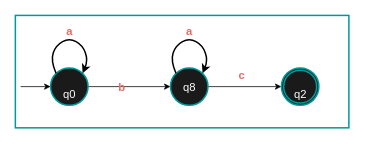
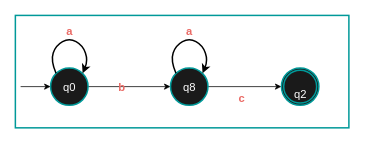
(242, 75) -> (242, 98)
(69, 94) -> (69, 87)
